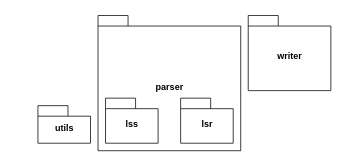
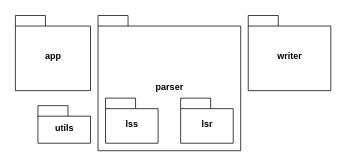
none -> (53, 53)
